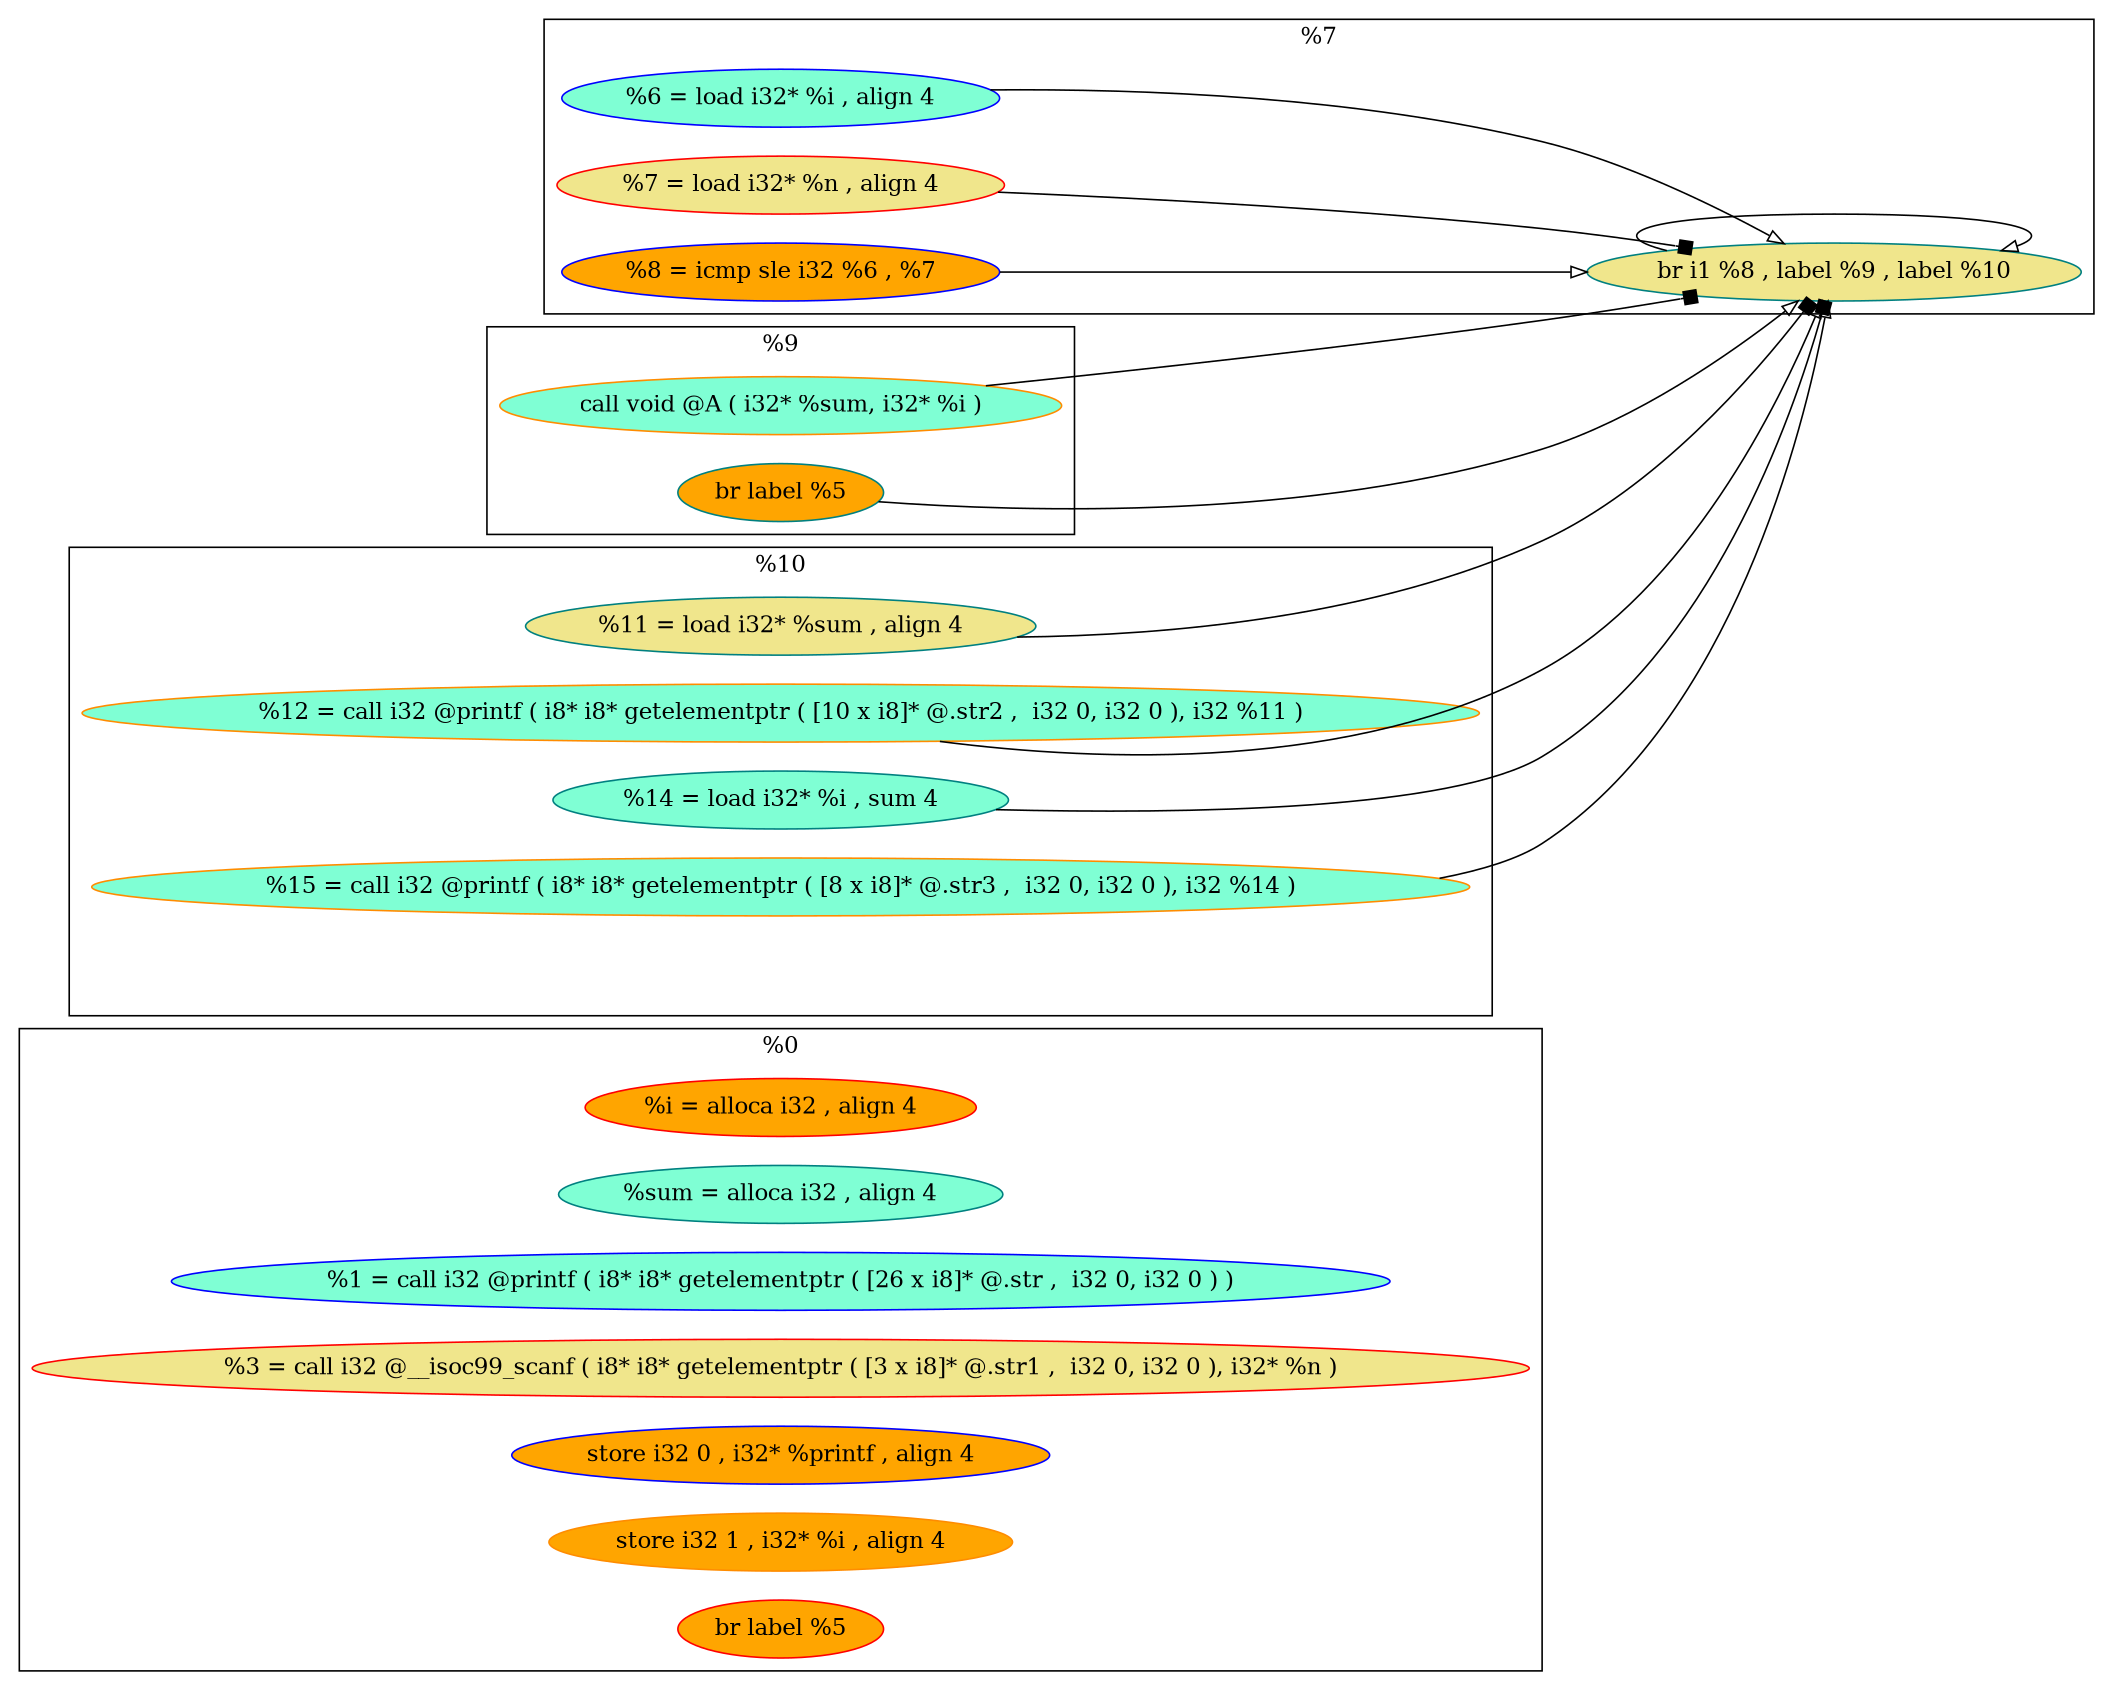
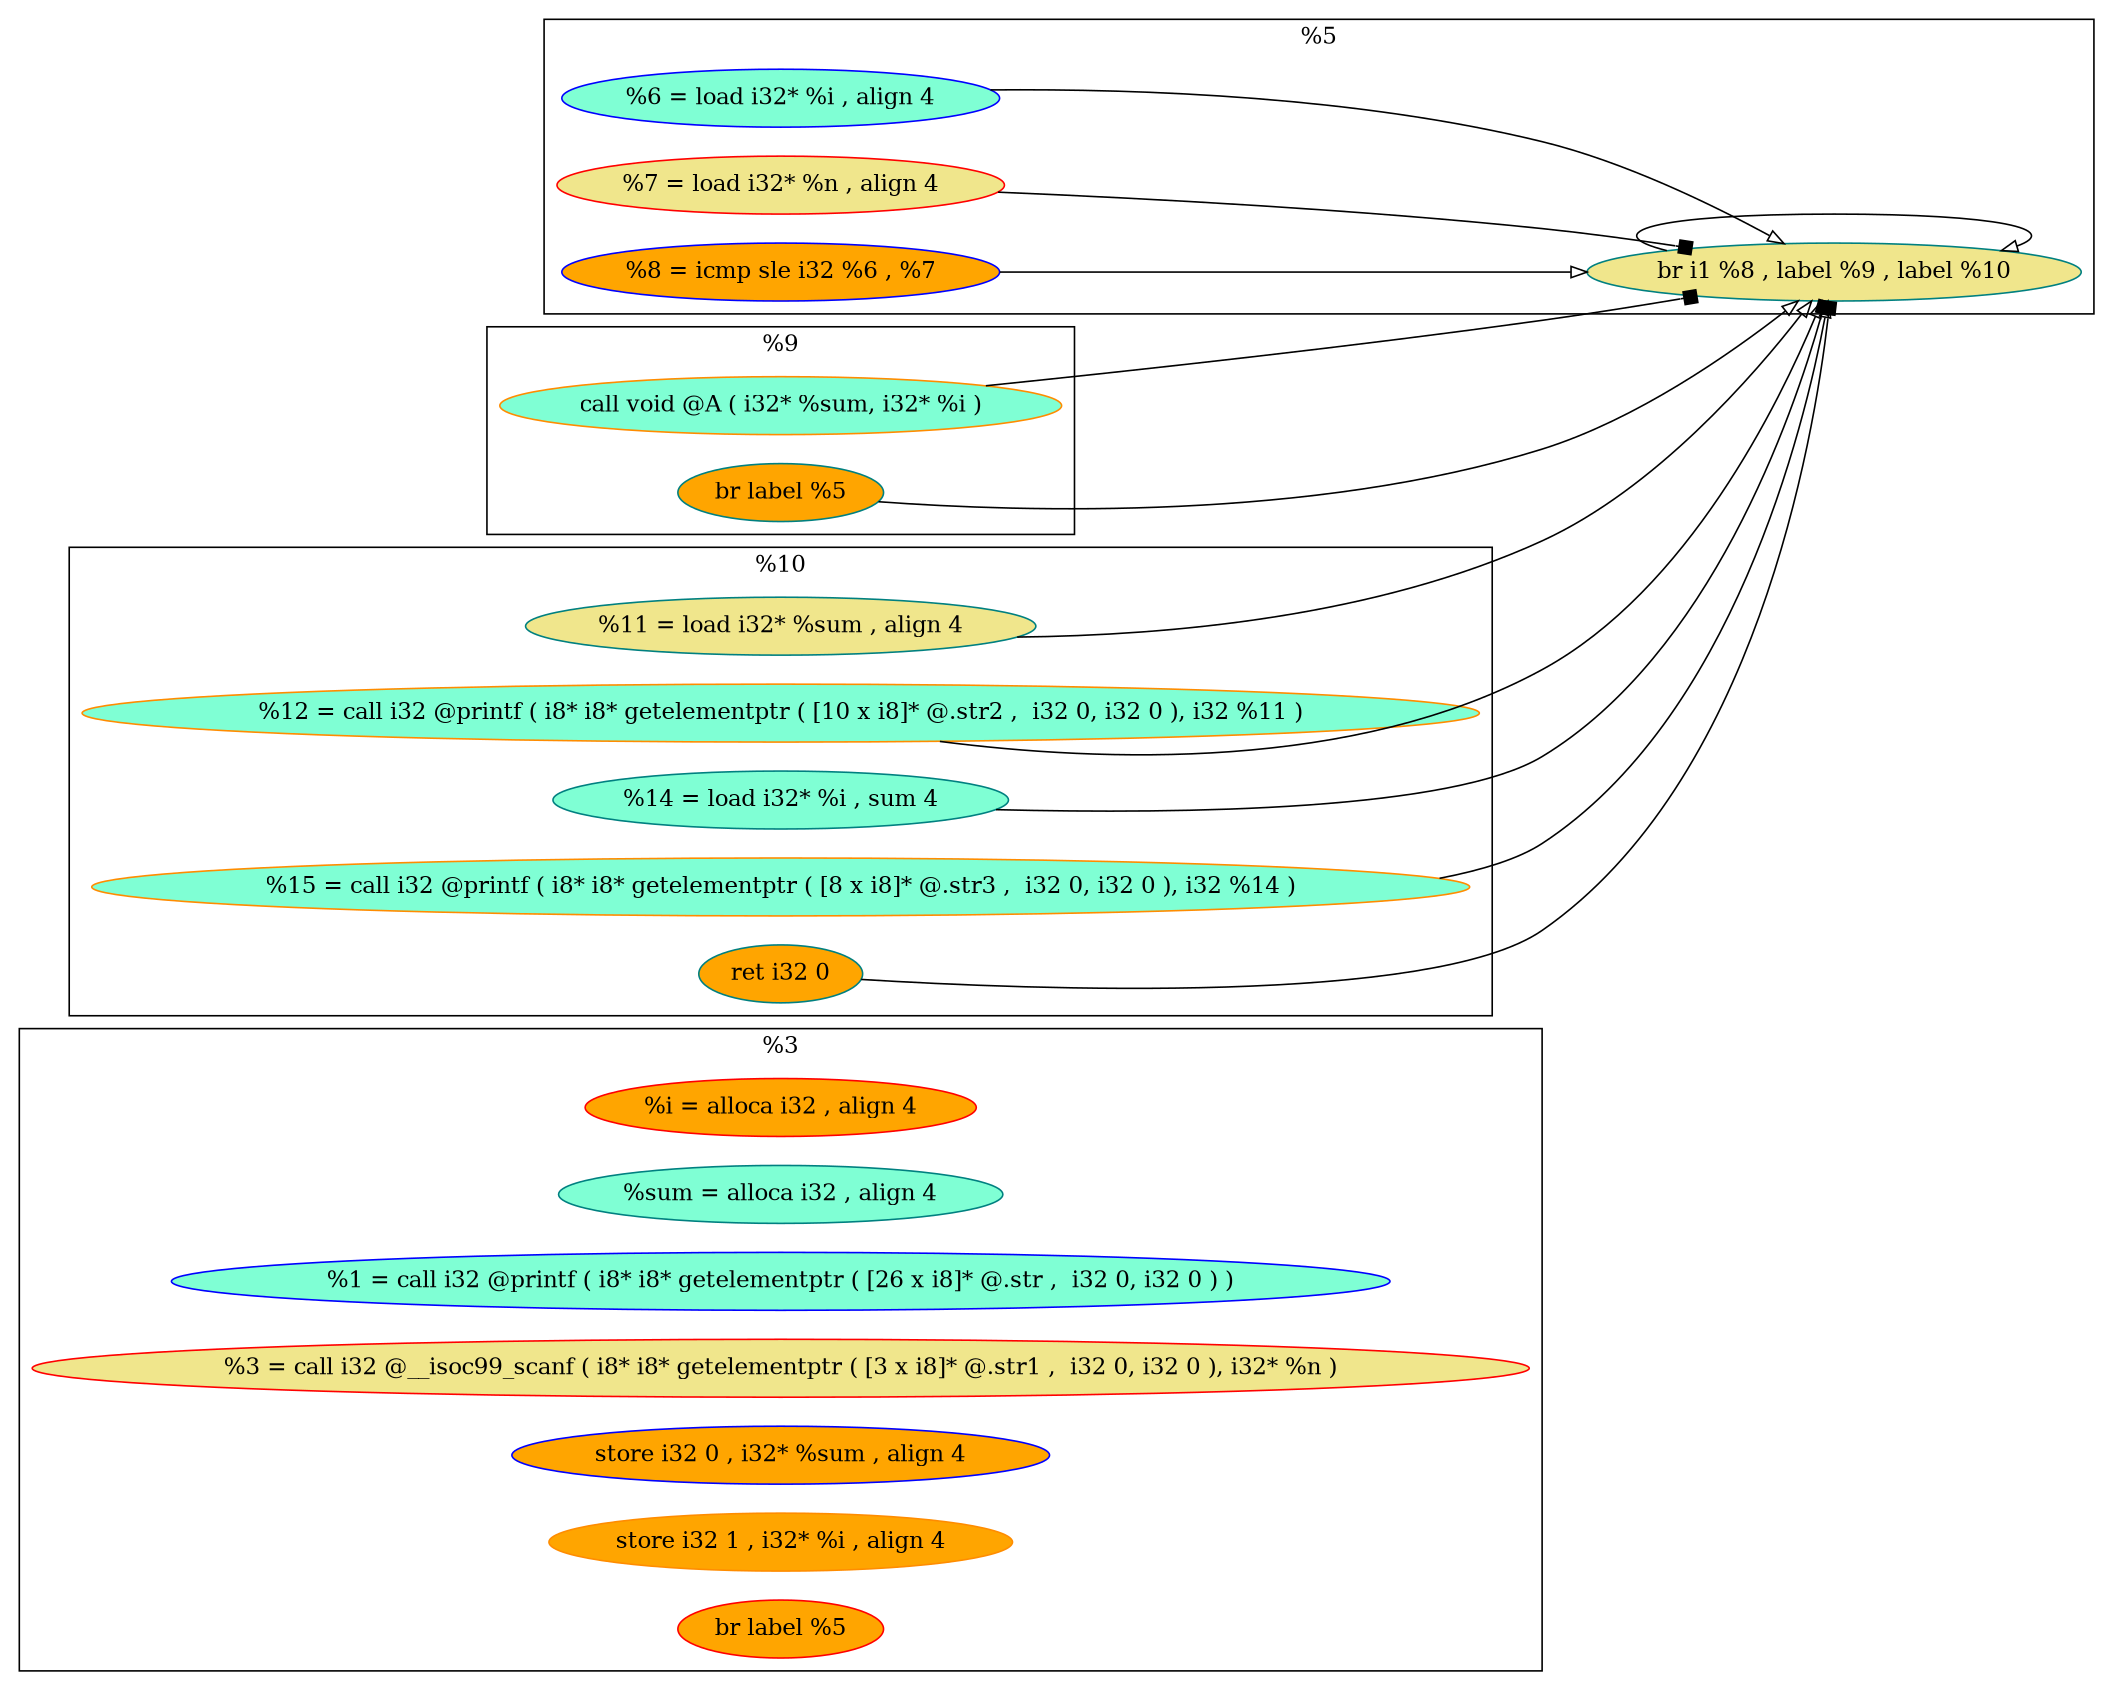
(1319, 38) -> (1319, 38)
(1453, 575) -> (1453, 575)
none -> (781, 974)
(781, 1047) -> (781, 1047)
(781, 1455) -> (781, 1455)
